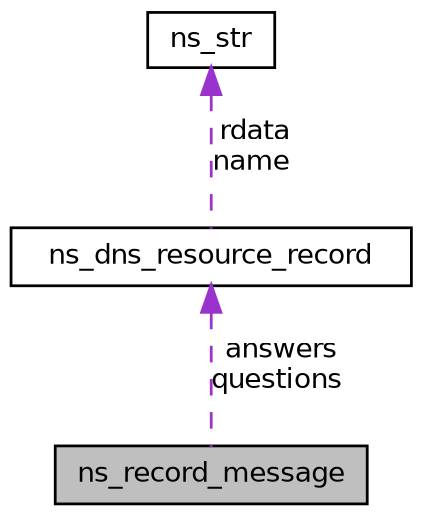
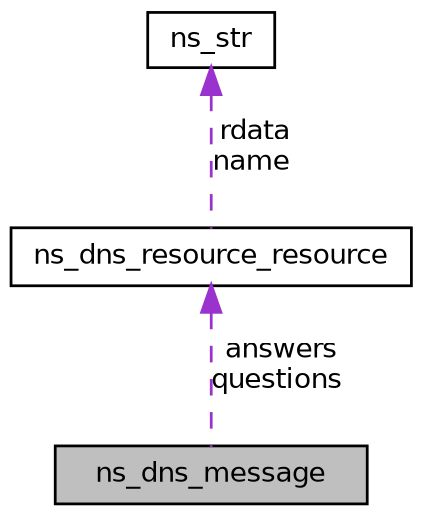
(211, 257) -> (211, 257)
(211, 475) -> (211, 475)
